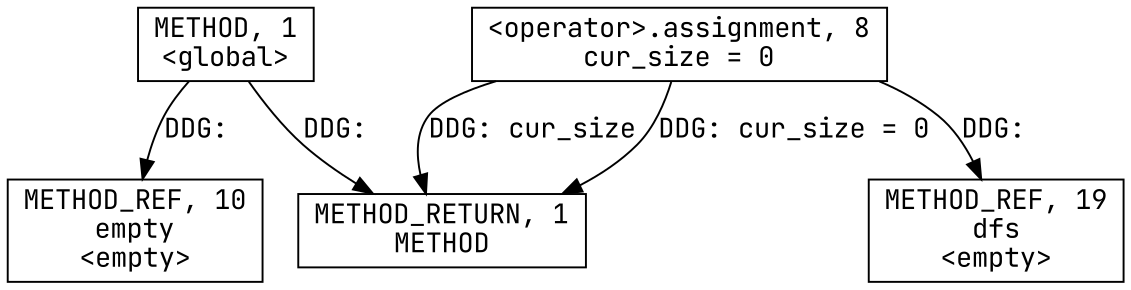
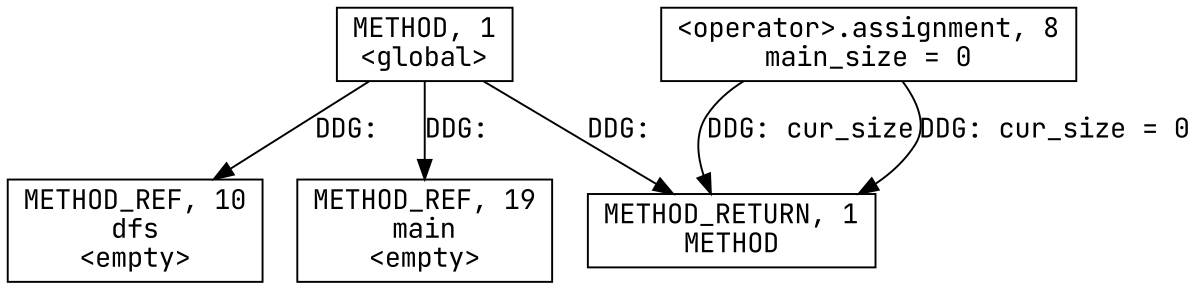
(680, 58) -> (869, 58)
(934, 113) -> (425, 121)
(135, 230) -> (135, 230)
(996, 230) -> (425, 230)
